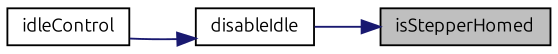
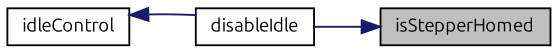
(153, 39) -> (172, 14)
